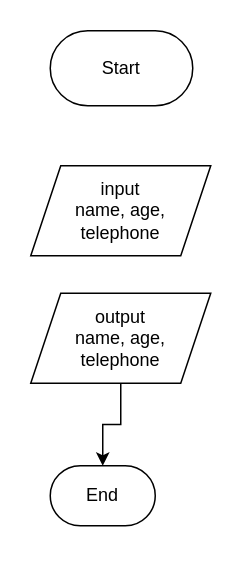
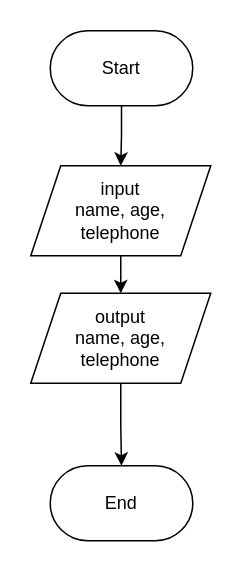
none -> (122, 131)
none -> (121, 280)
(103, 496) -> (122, 503)
